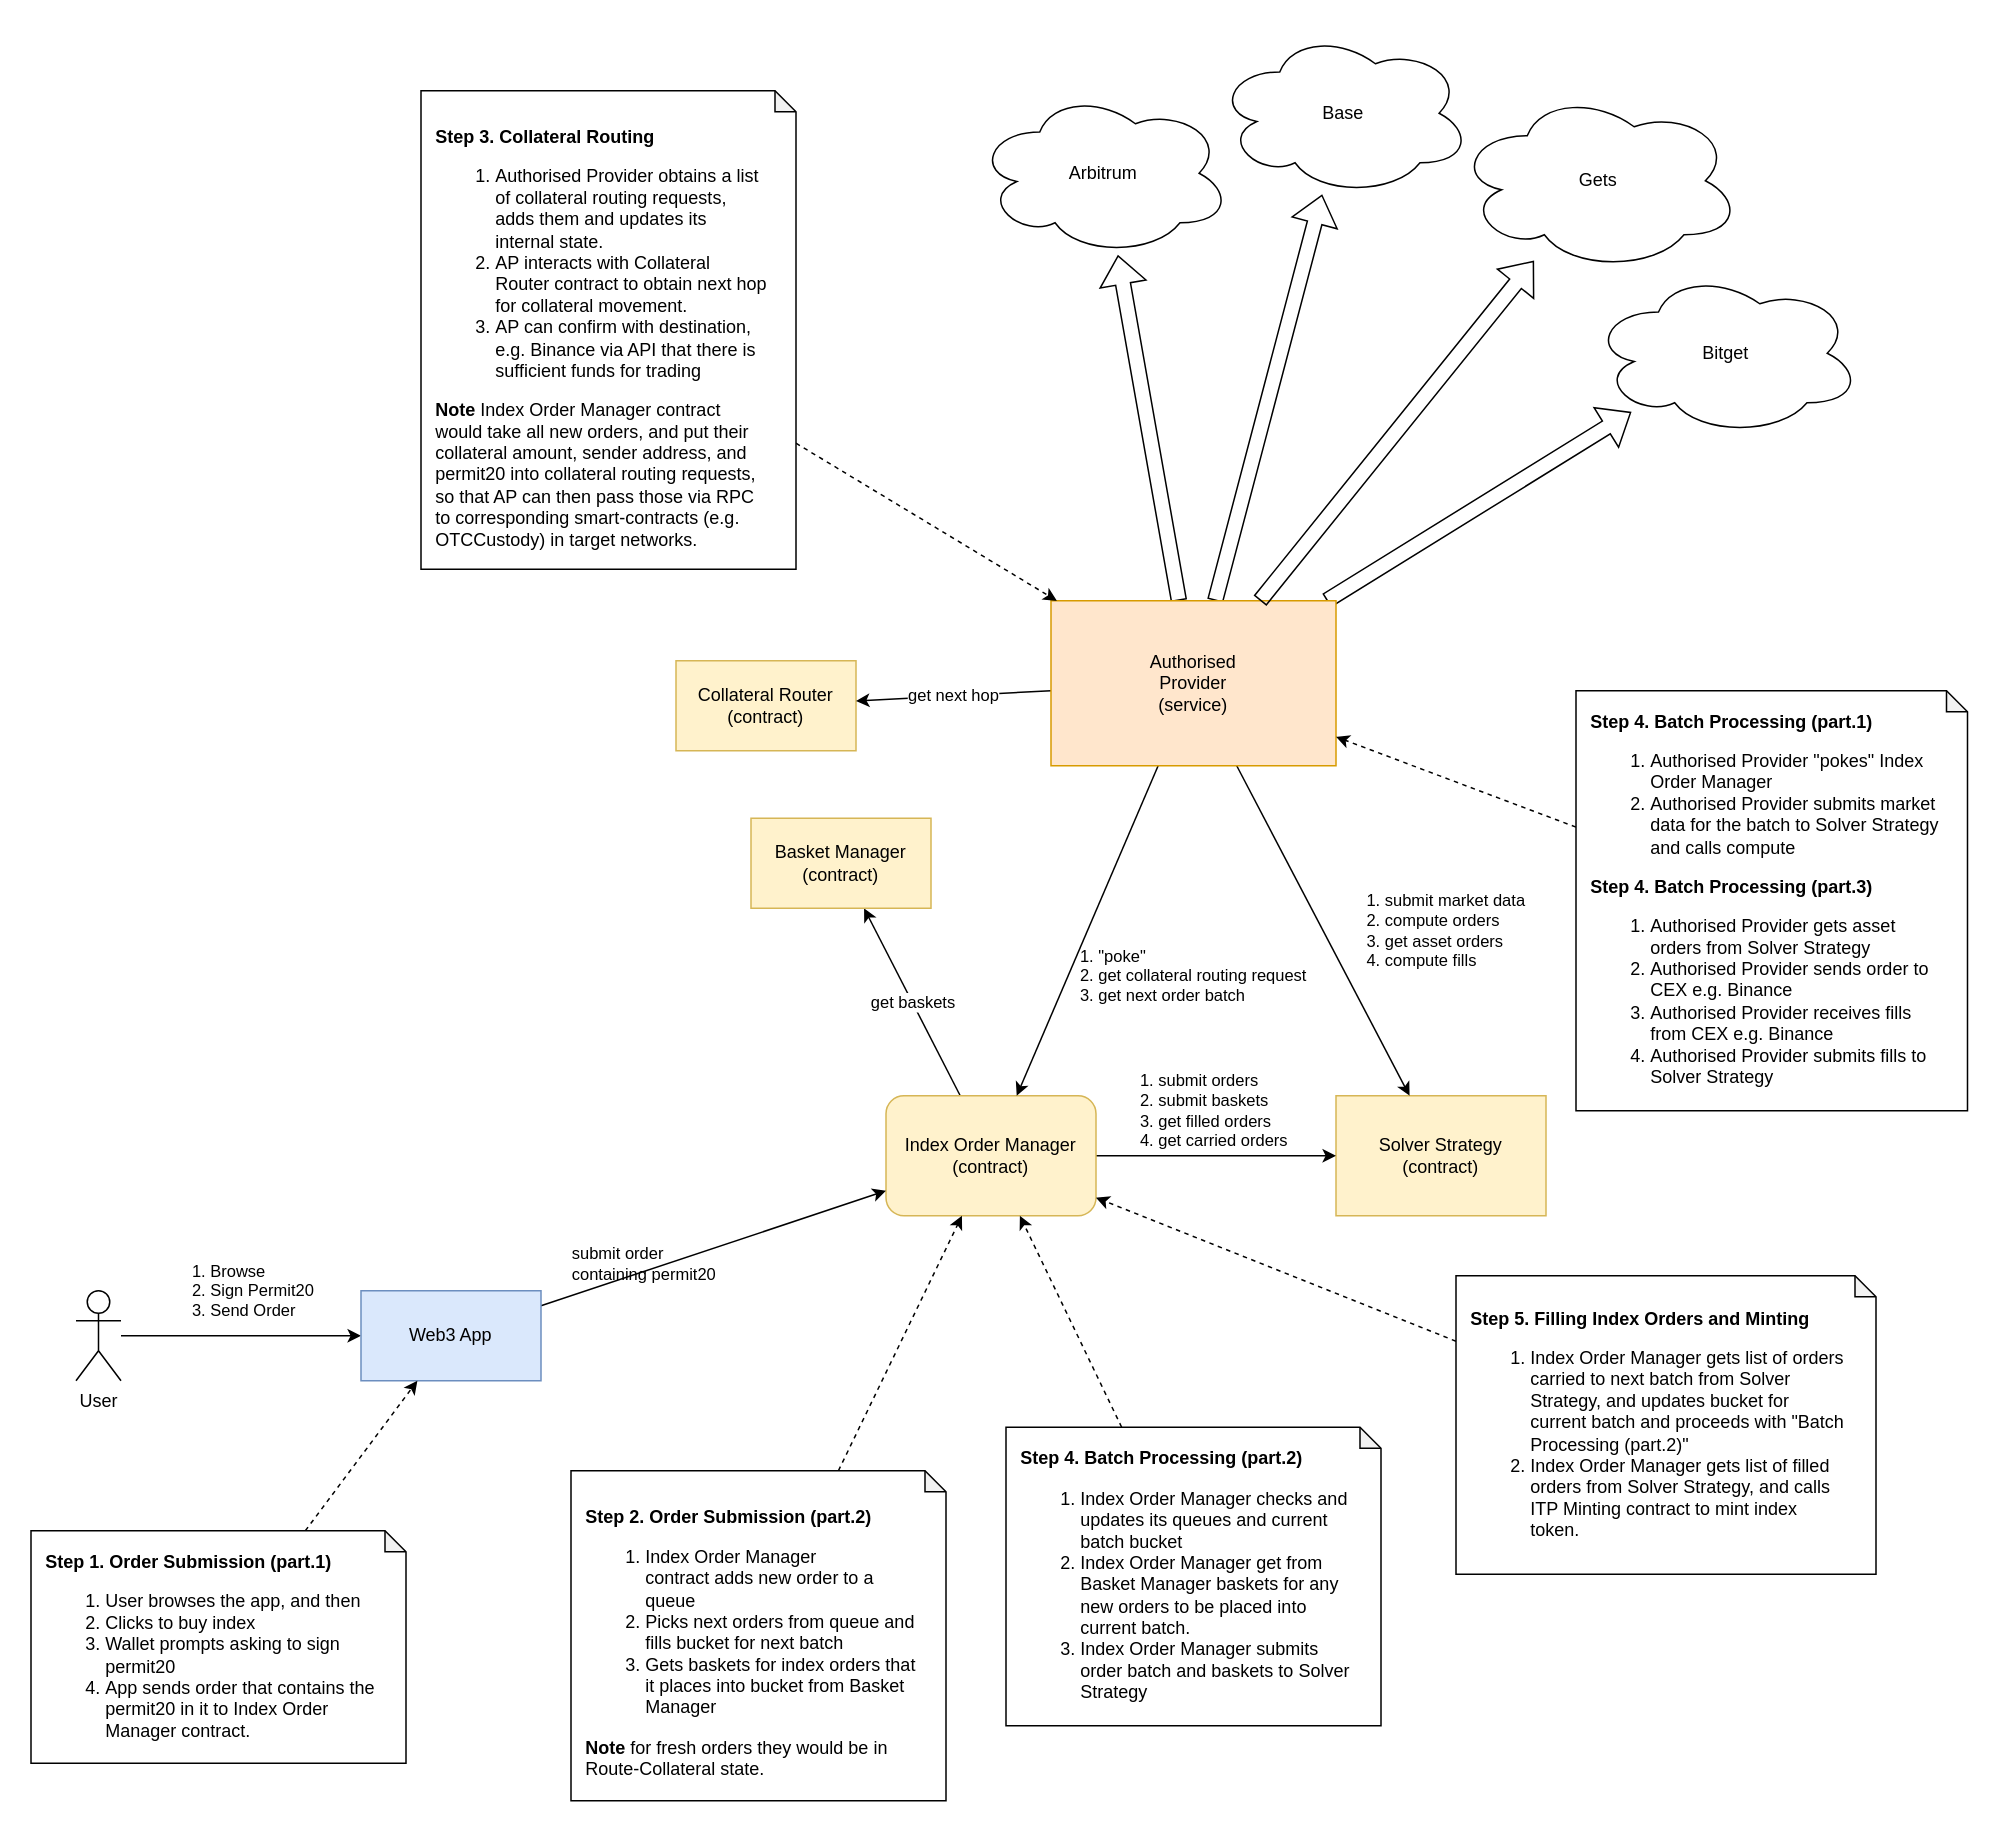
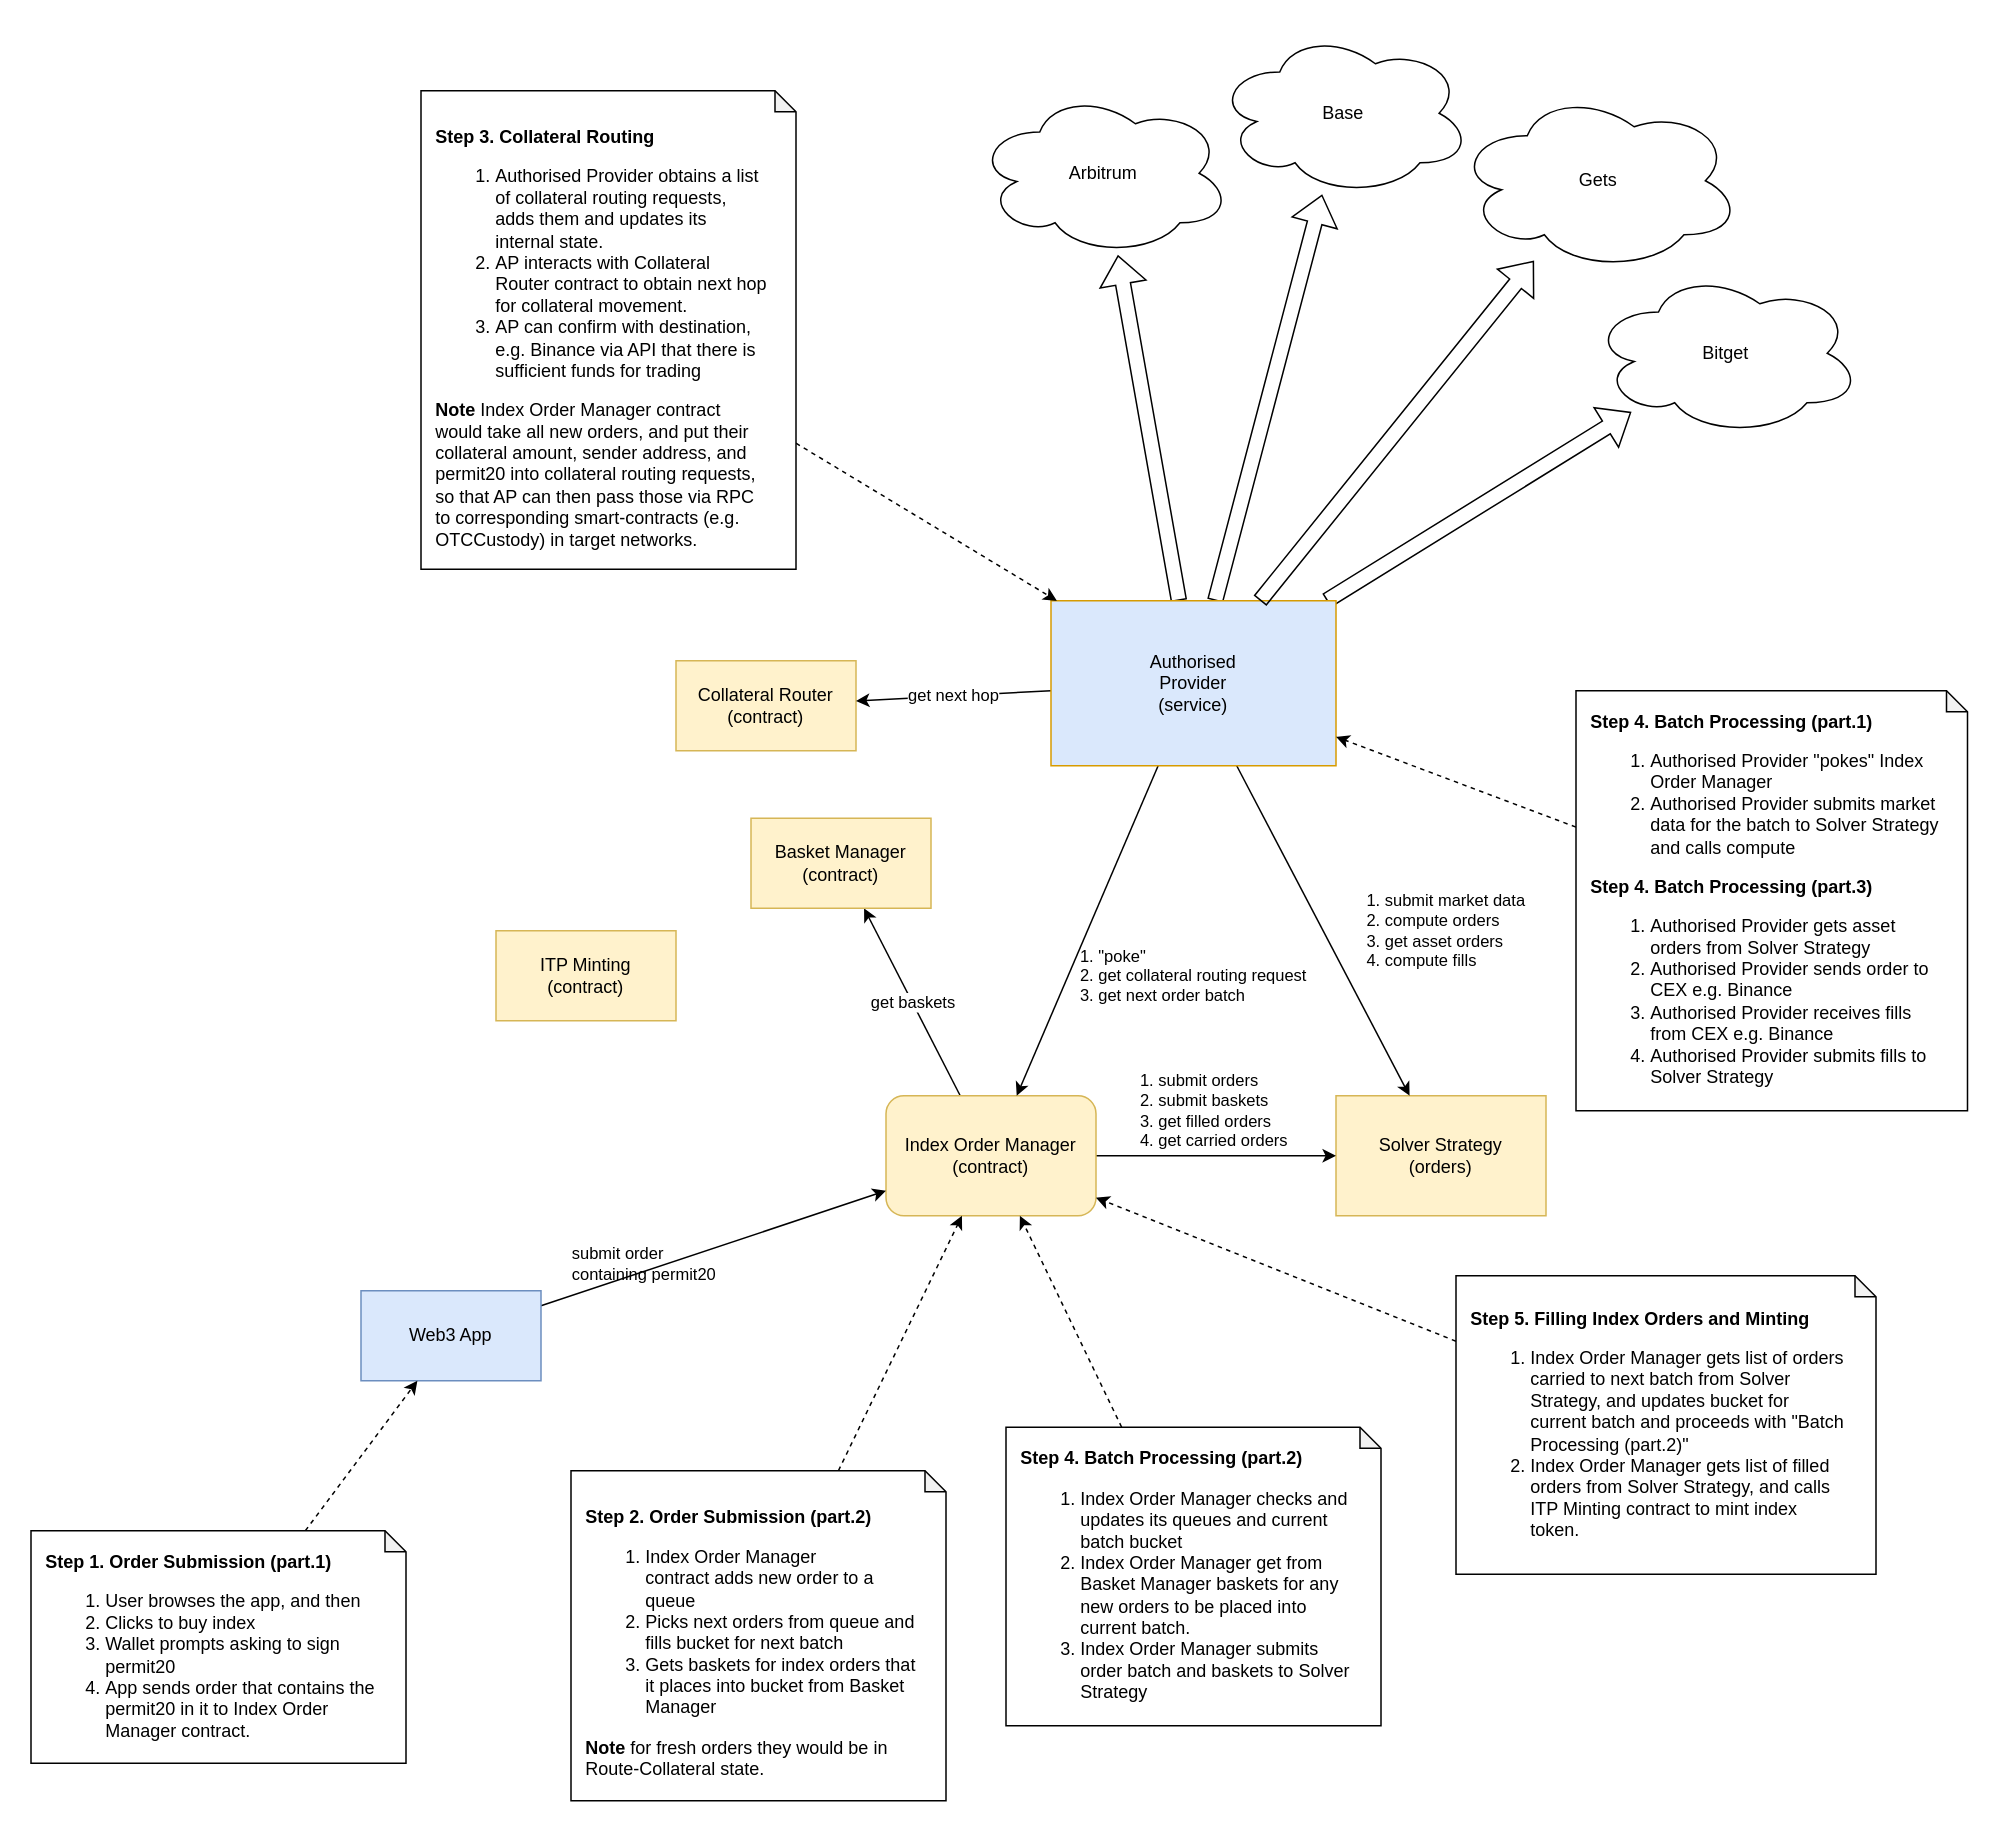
(1193, 683) -> (1193, 683)
none -> (586, 976)
(1441, 1156) -> (1441, 1156)
(98, 1336) -> none
(236, 1336) -> none
